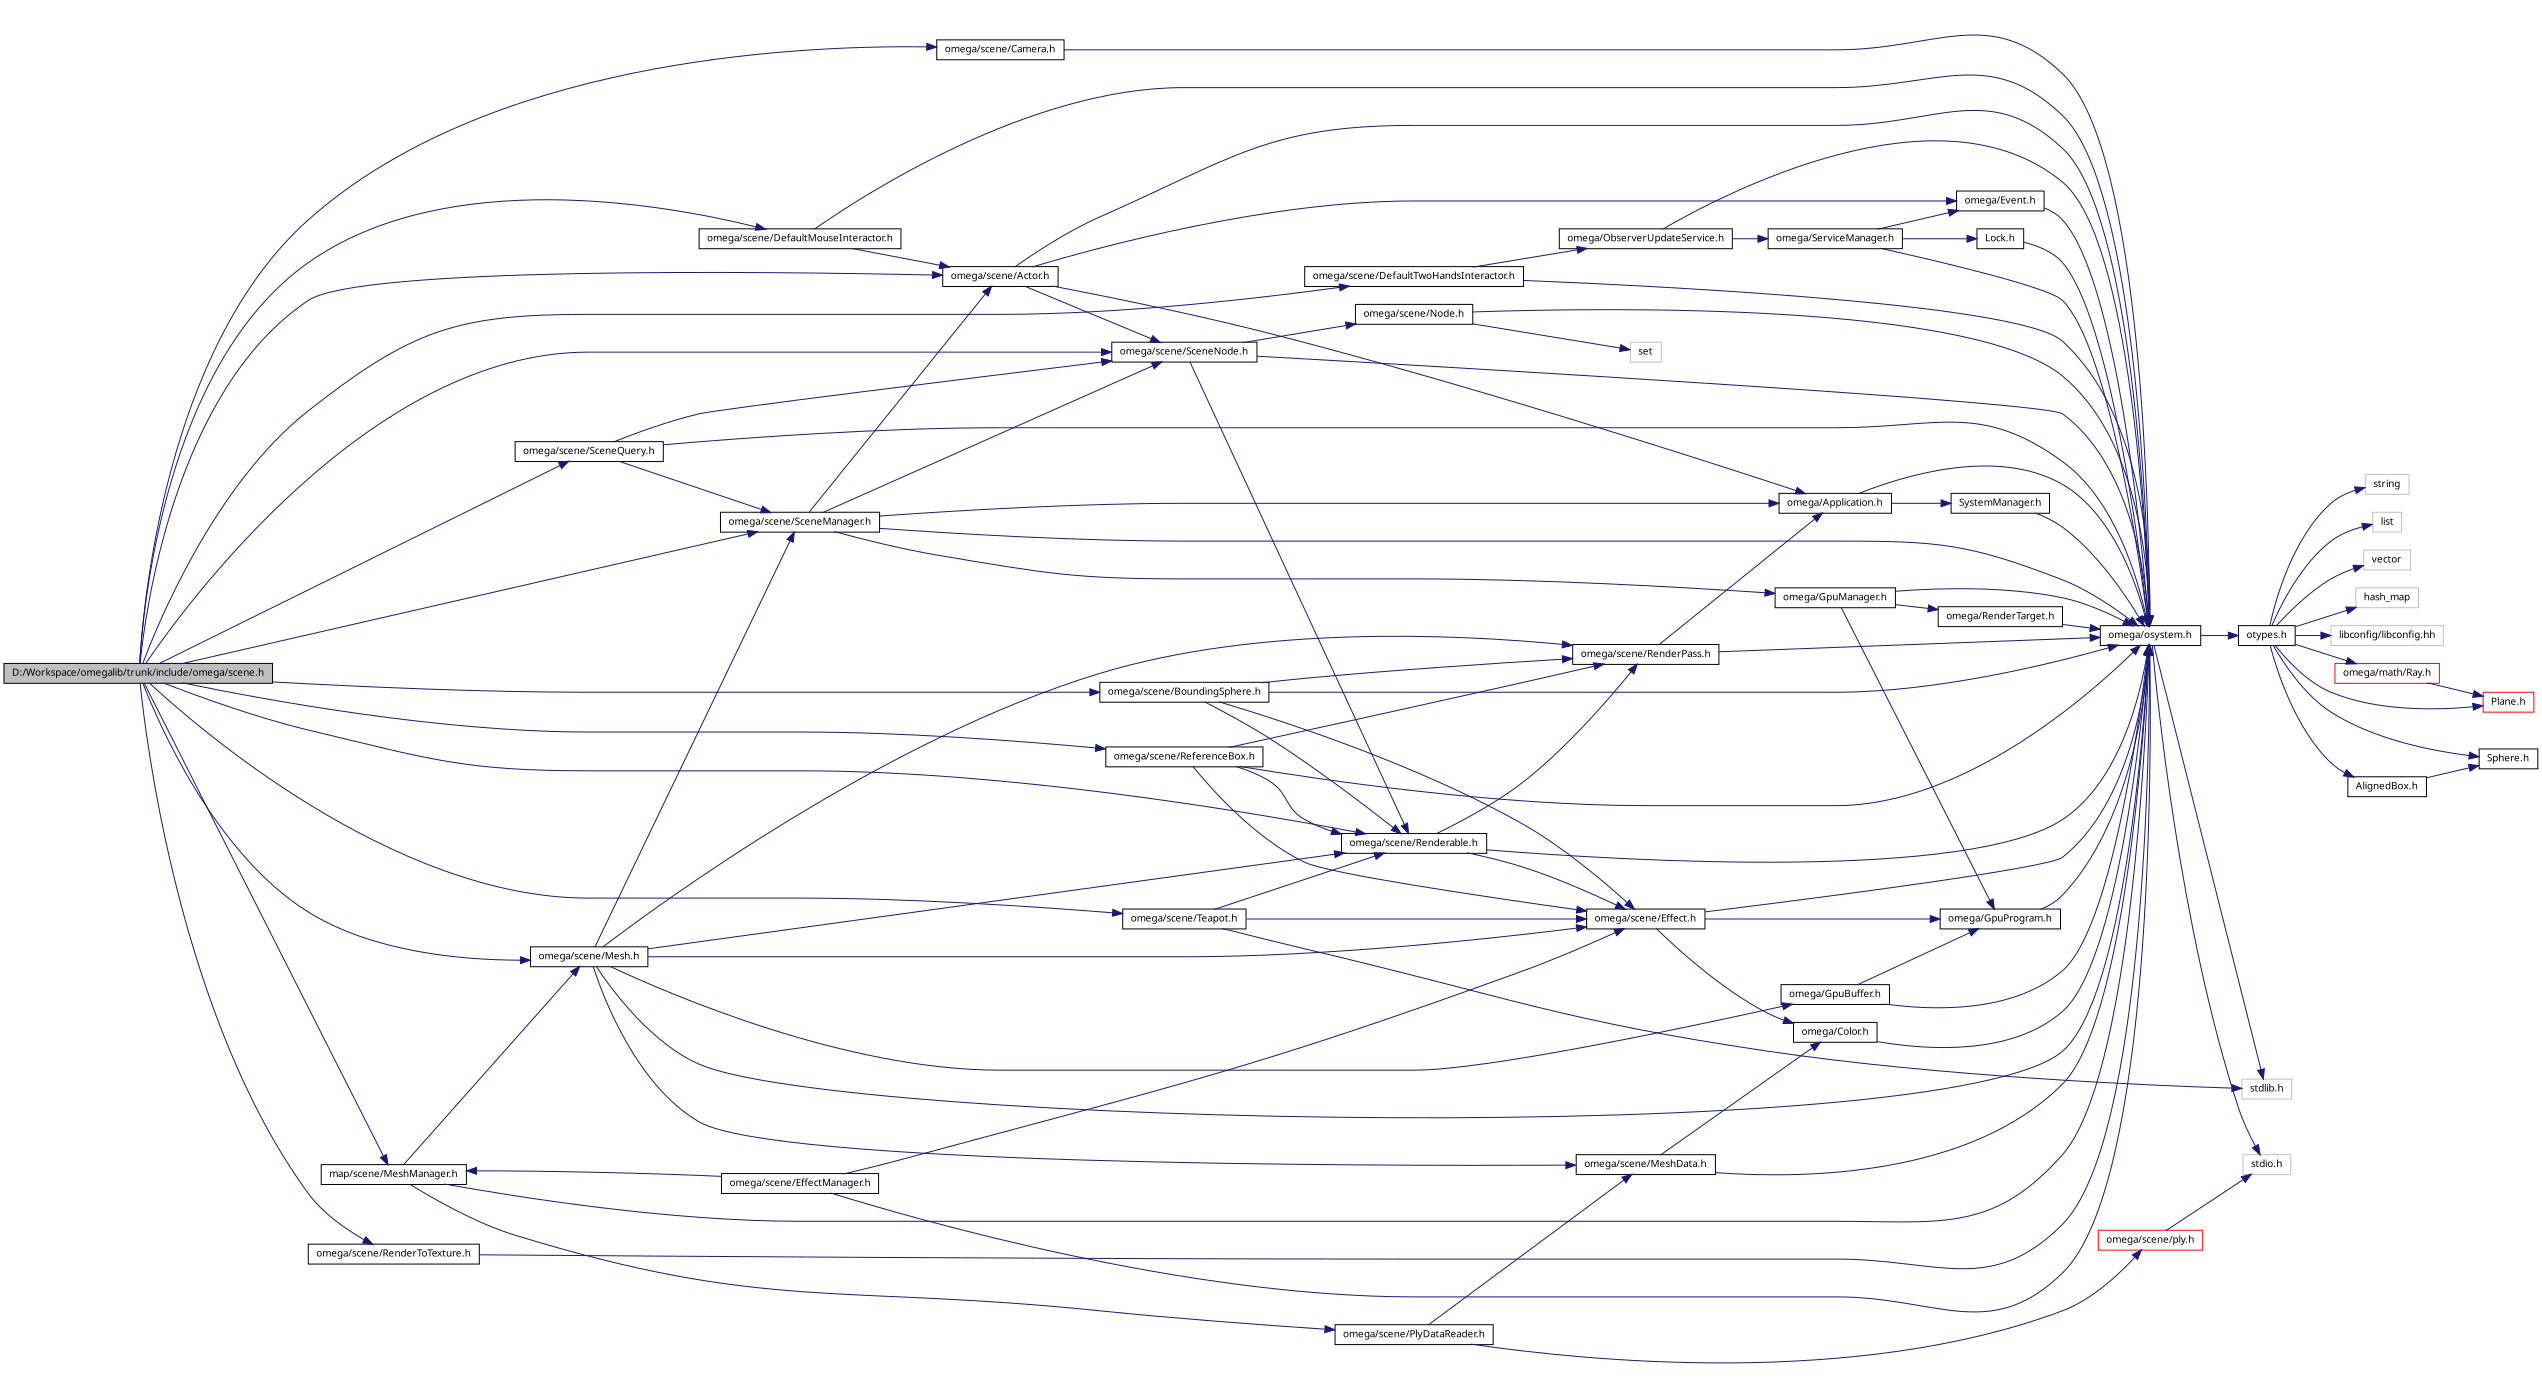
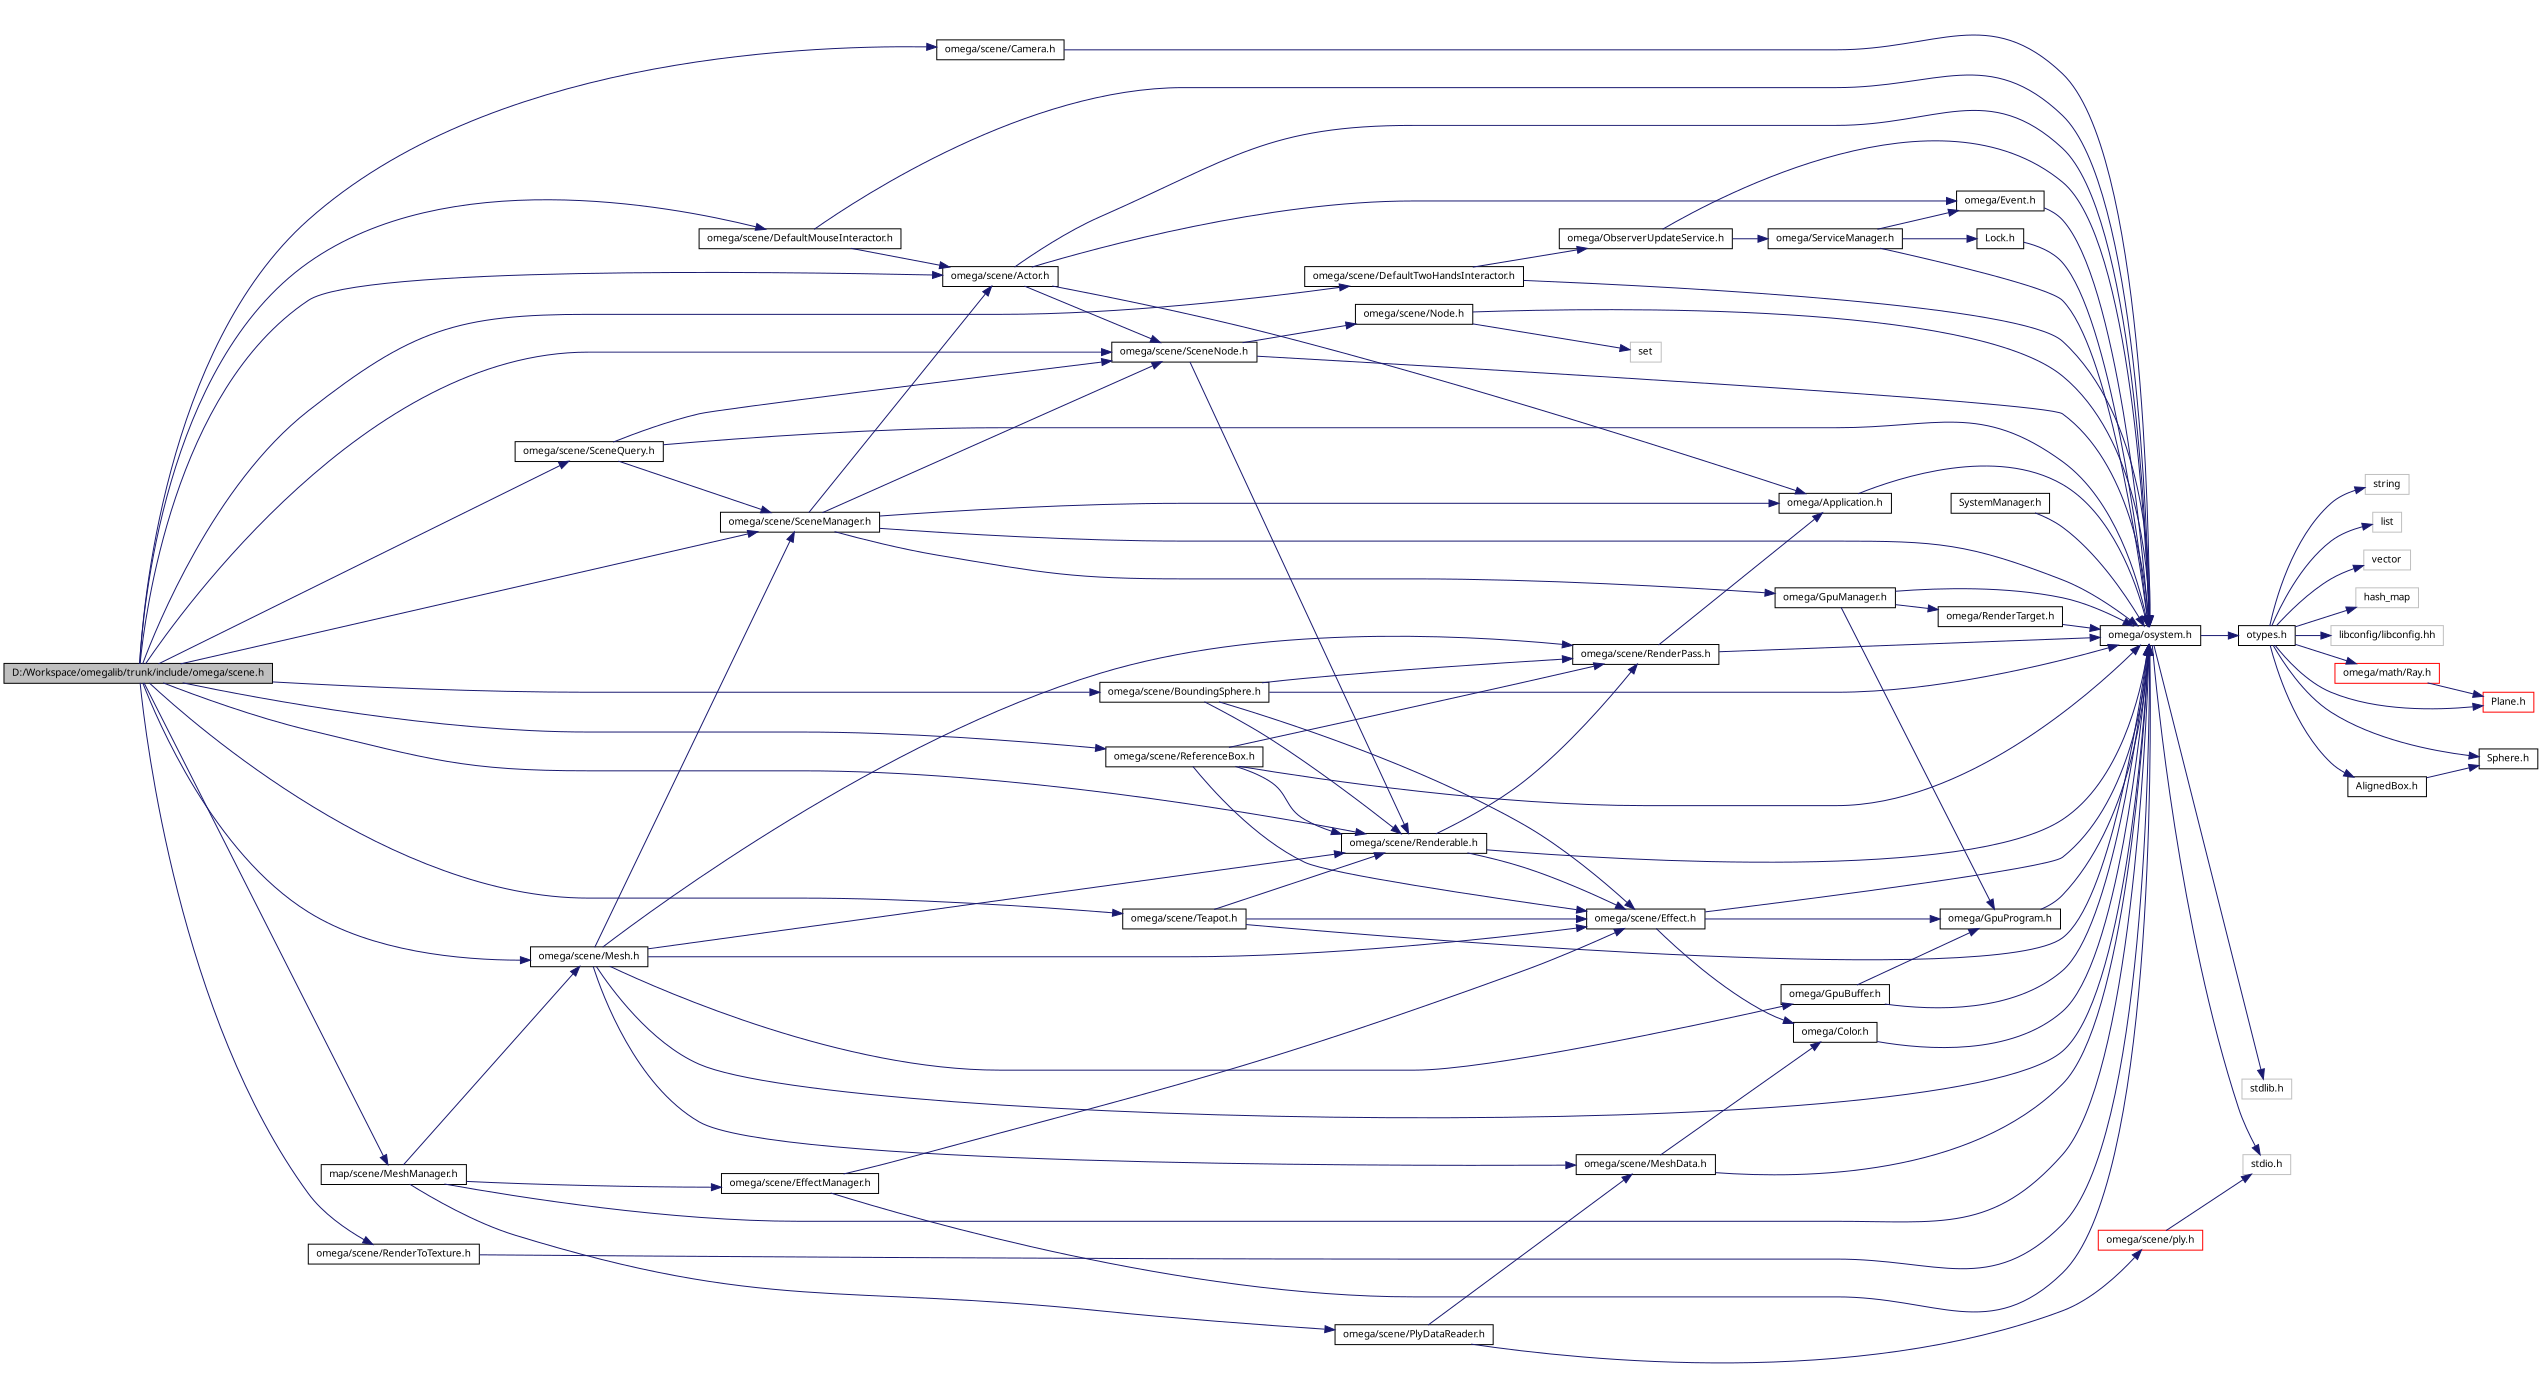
(1916, 503) -> none
(1721, 1044) -> (1804, 959)
(599, 1172) -> (589, 1186)
